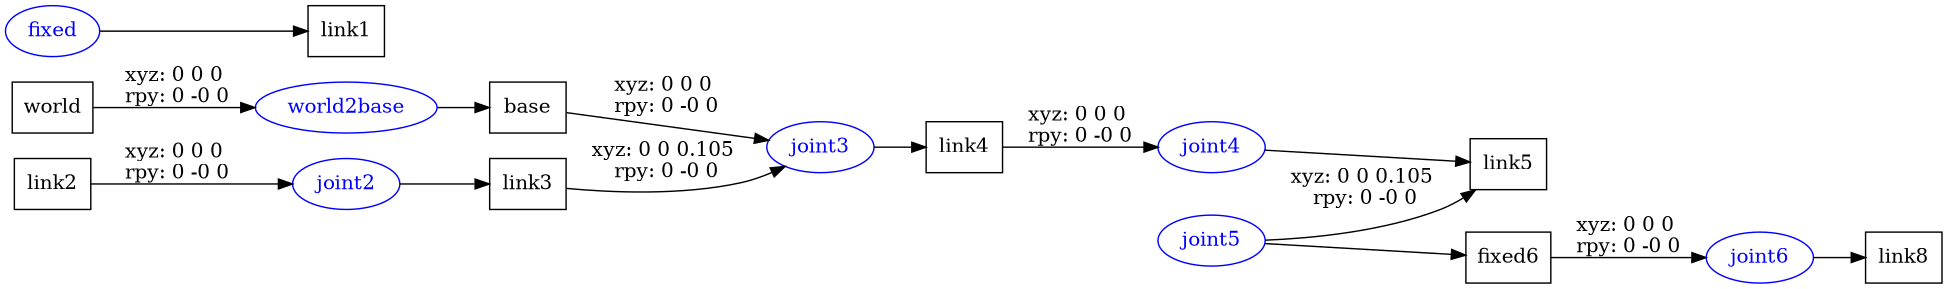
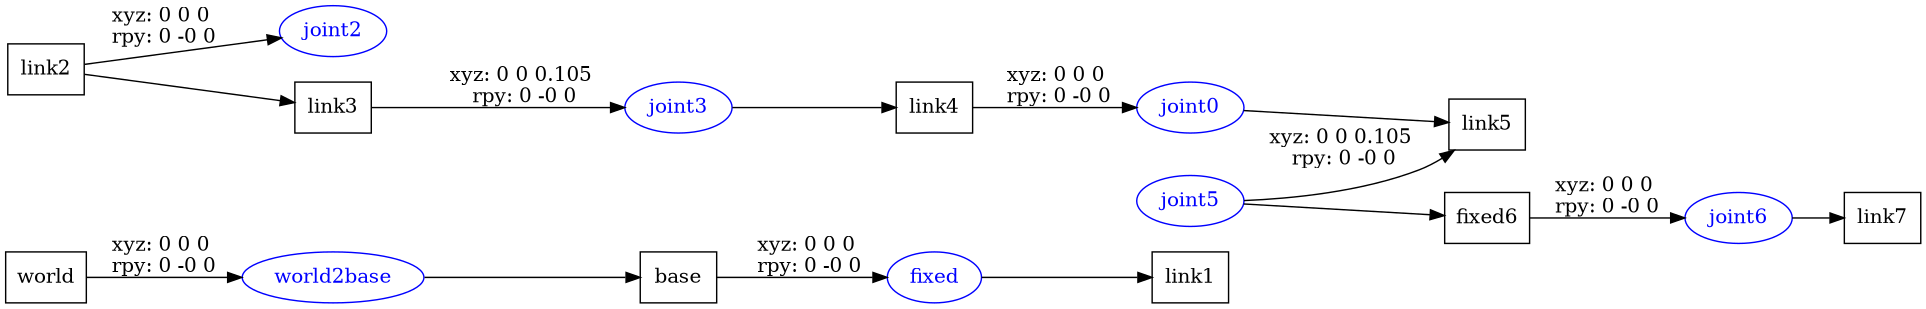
(661, 126) -> (795, 277)
(1212, 147) -> (1190, 108)
(437, 184) -> (182, 87)
(1904, 258) -> (1883, 218)
